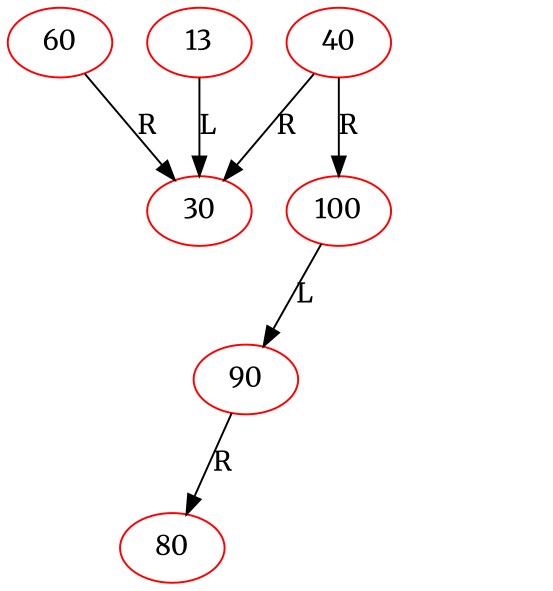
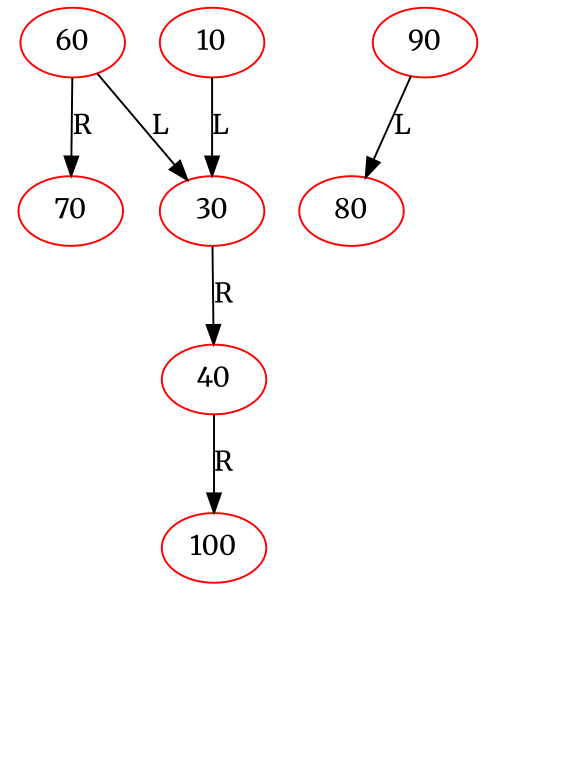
(199, 43) -> (212, 43)
(275, 119) -> (213, 286)
(147, 127) -> (162, 127)
none -> (71, 211)
(297, 287) -> none
(223, 464) -> (404, 127)
